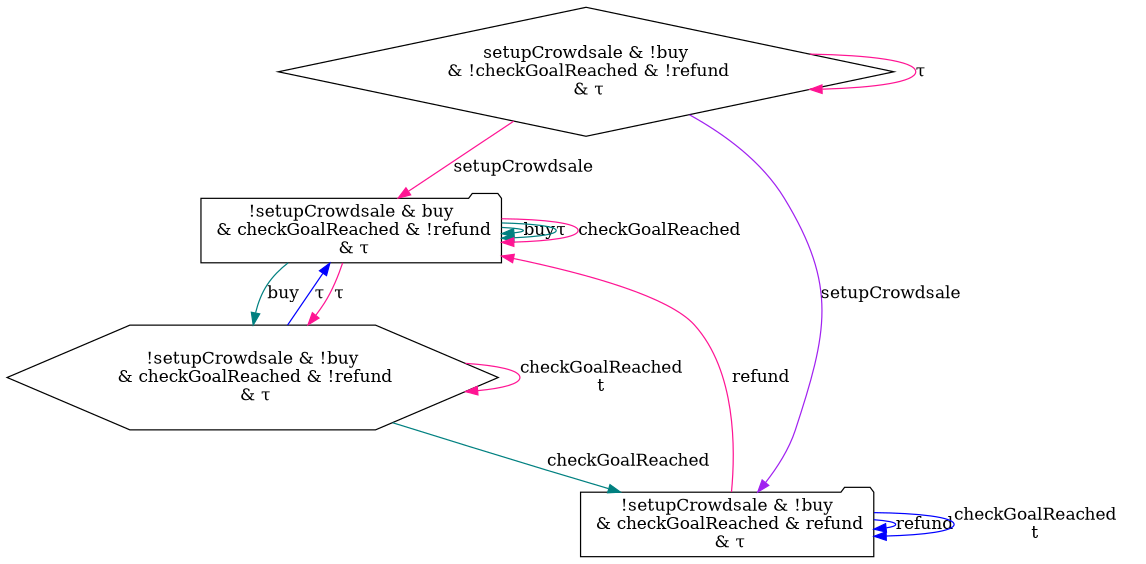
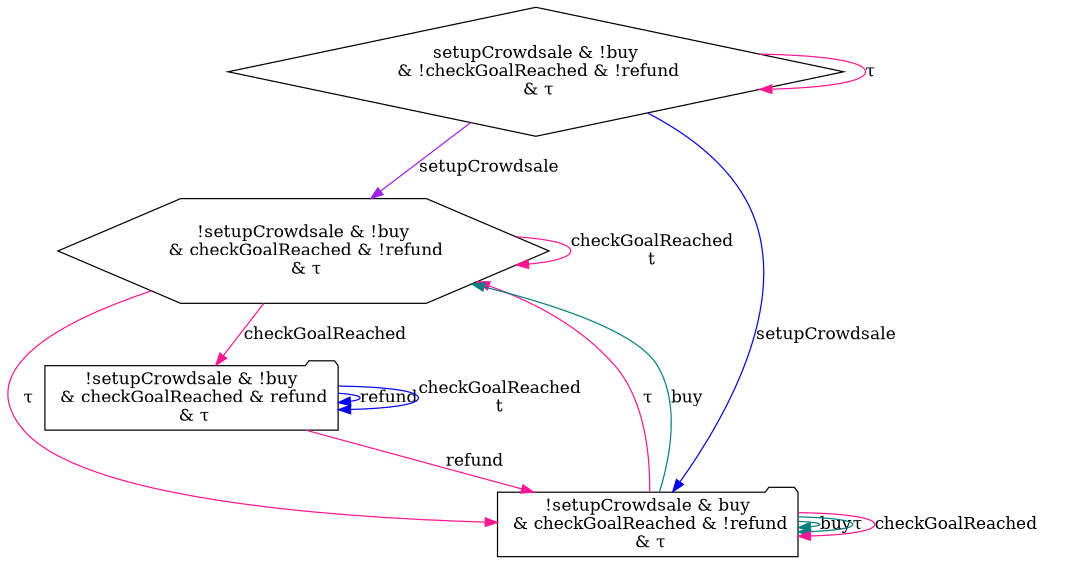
(461, 156) -> (763, 283)
(818, 279) -> (425, 157)
(305, 299) -> (137, 483)
(500, 456) -> (244, 330)
